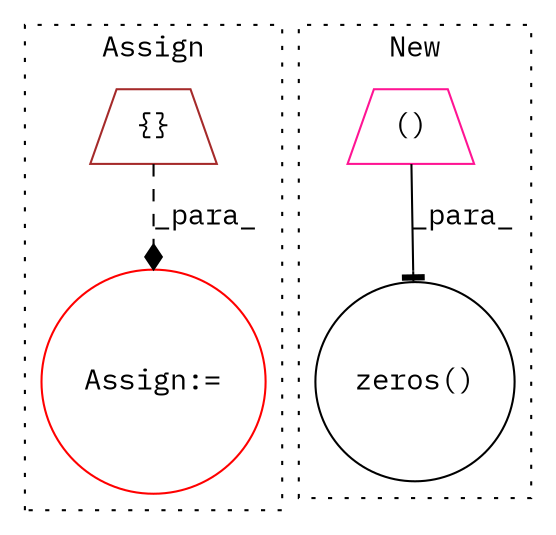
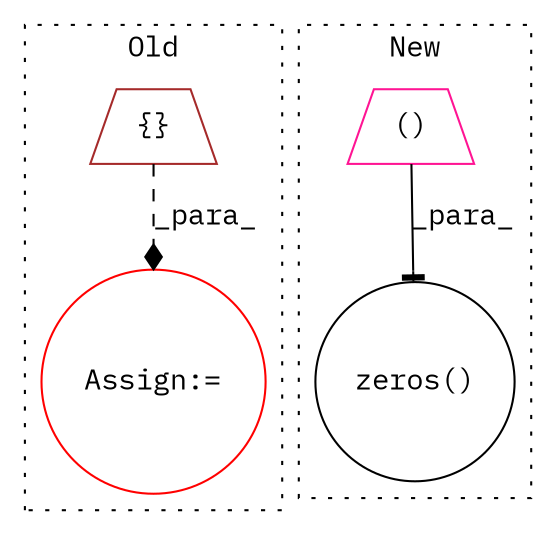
(154, 49) -> (154, 49)
